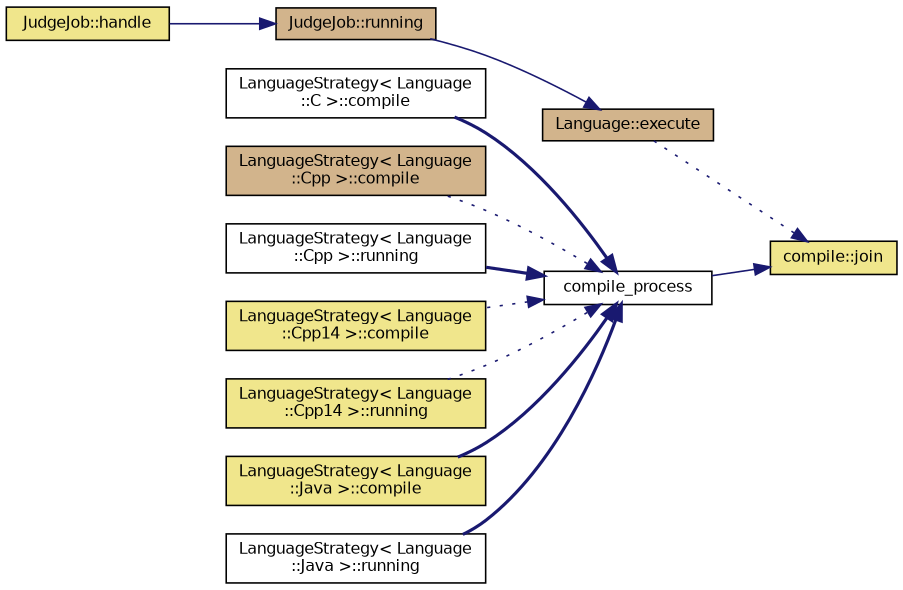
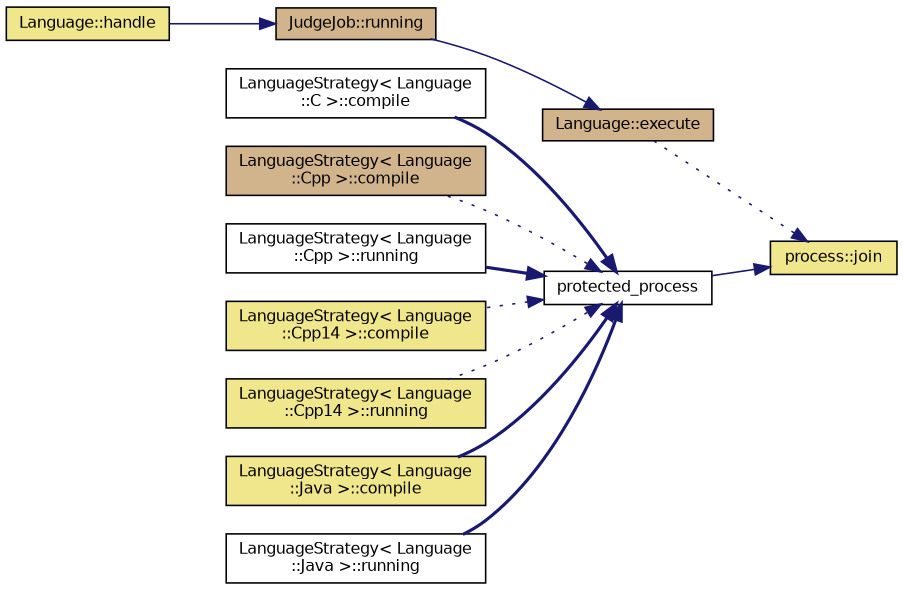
(88, 24) -> (88, 24)
(834, 258) -> (834, 258)
(628, 288) -> (628, 288)
